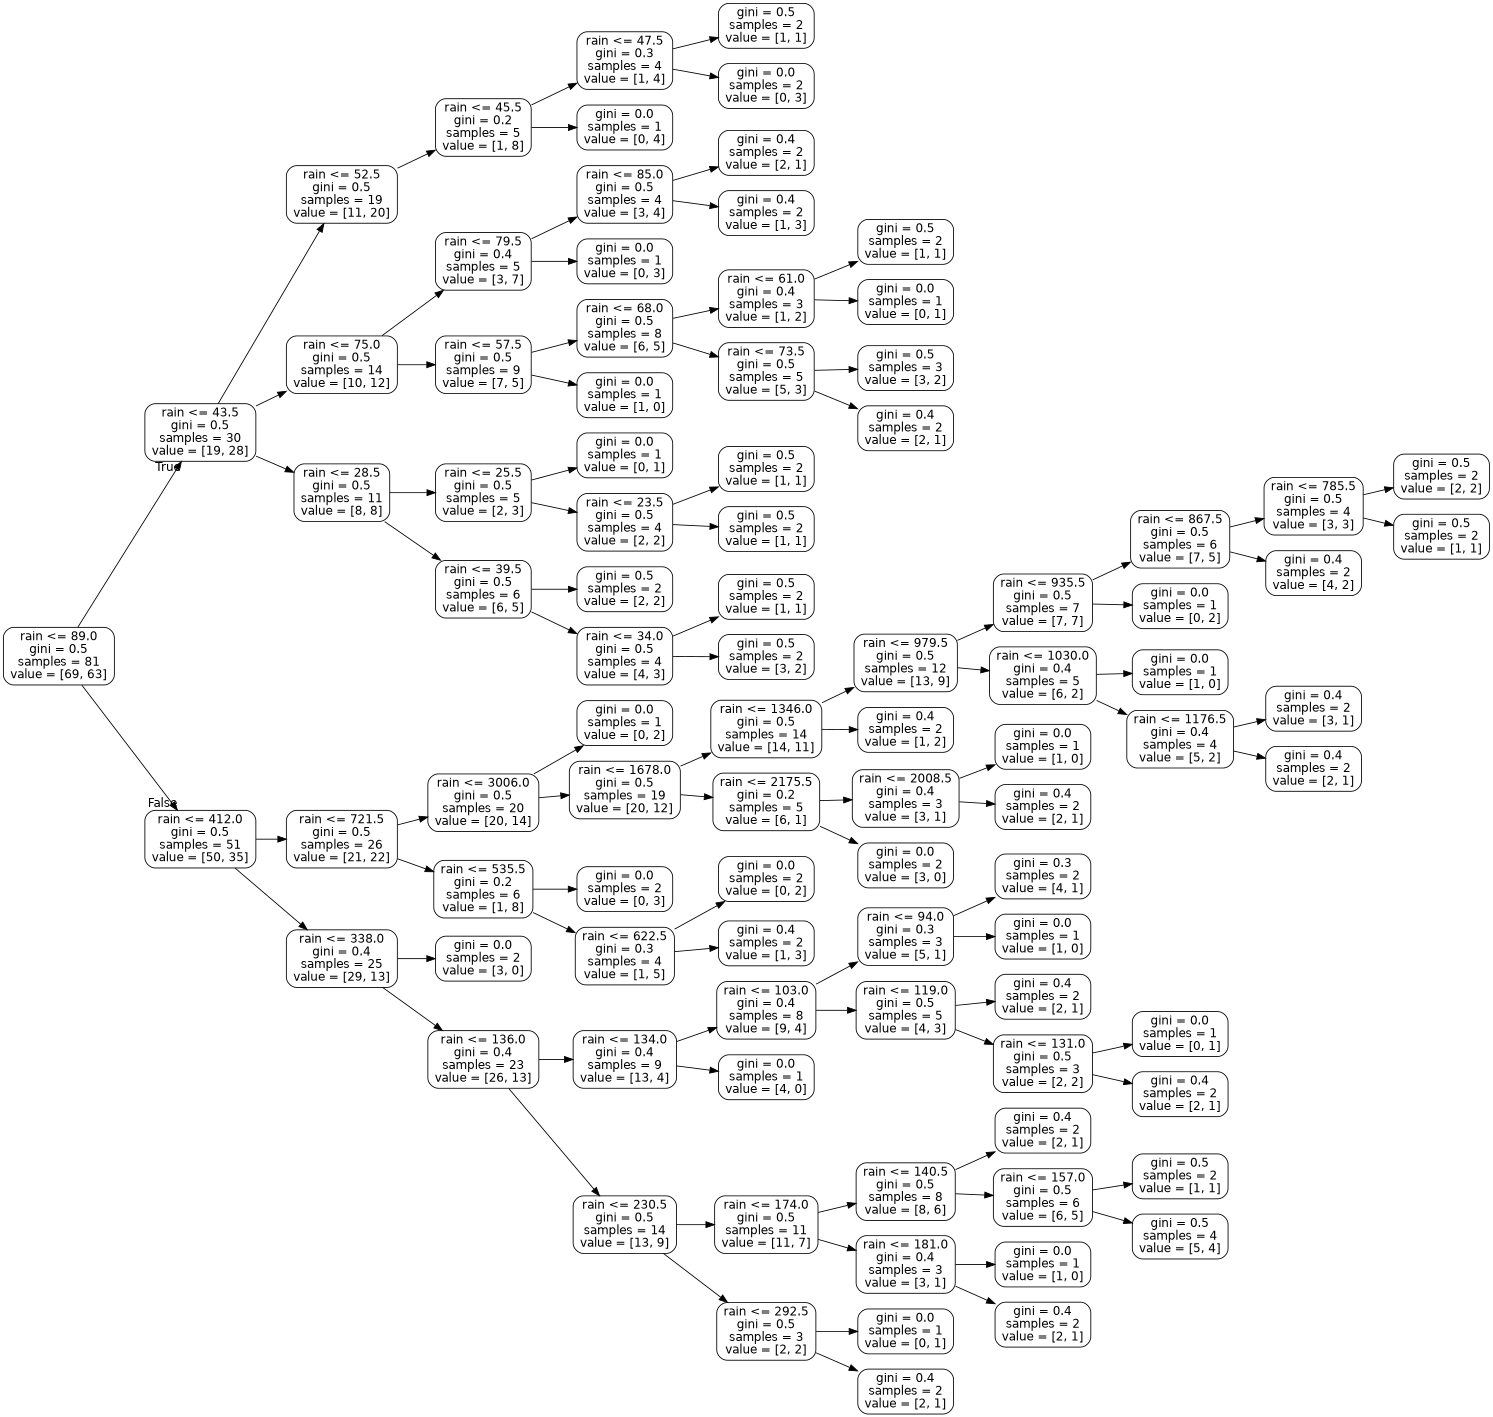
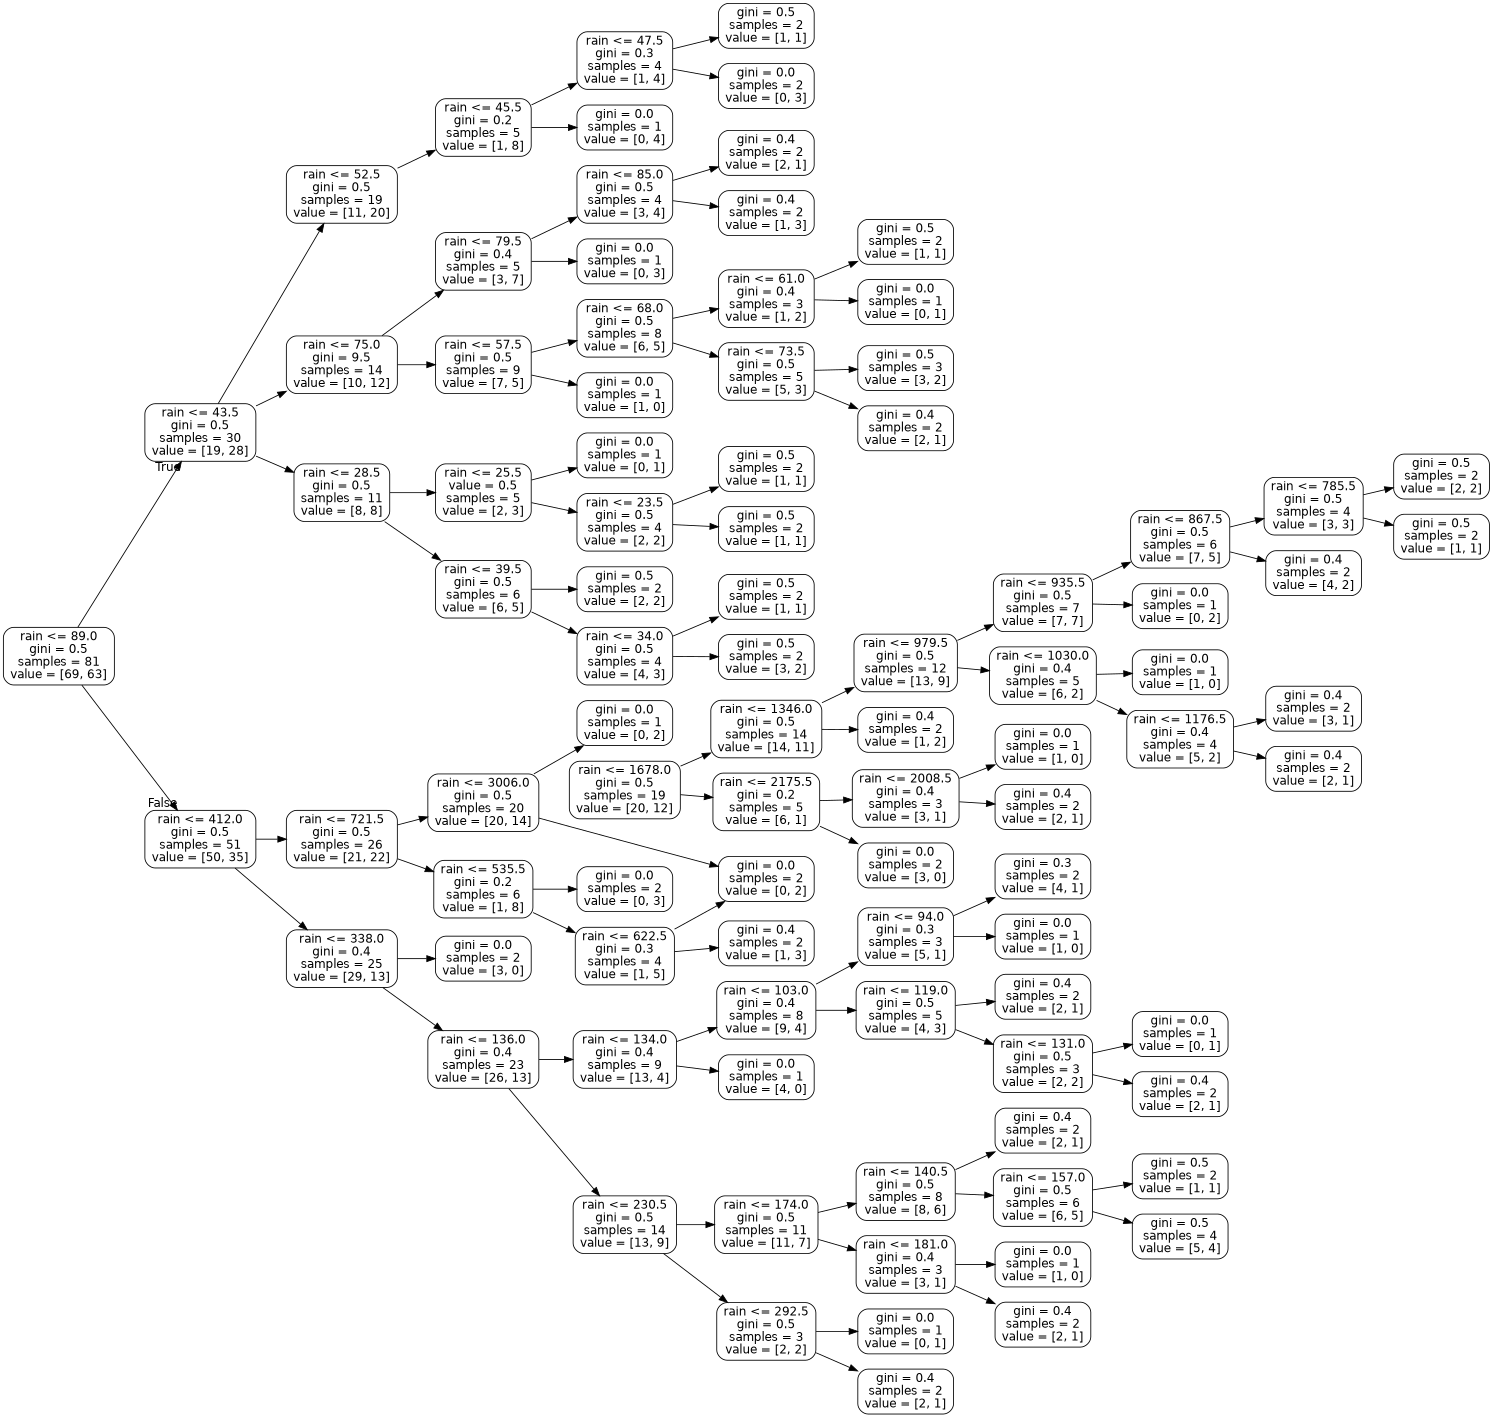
(342, 365) -> (342, 365)
(483, 493) -> (483, 493)
(550, 797) -> (624, 841)
